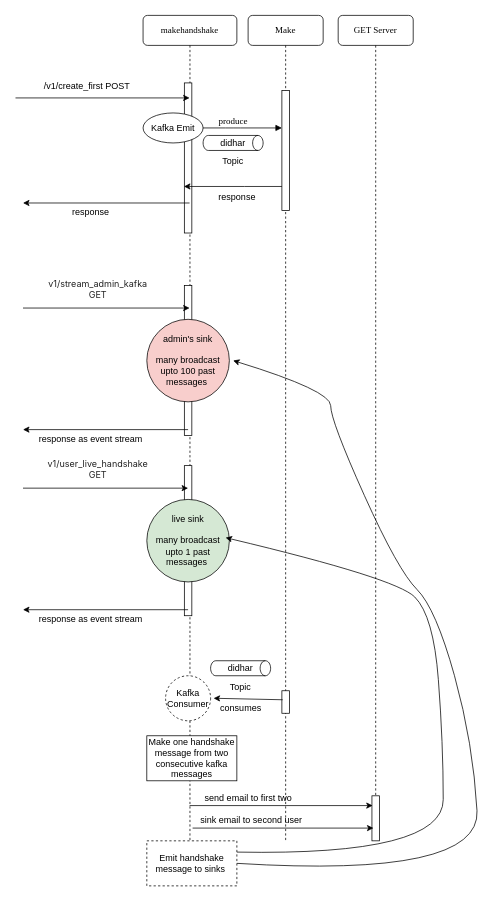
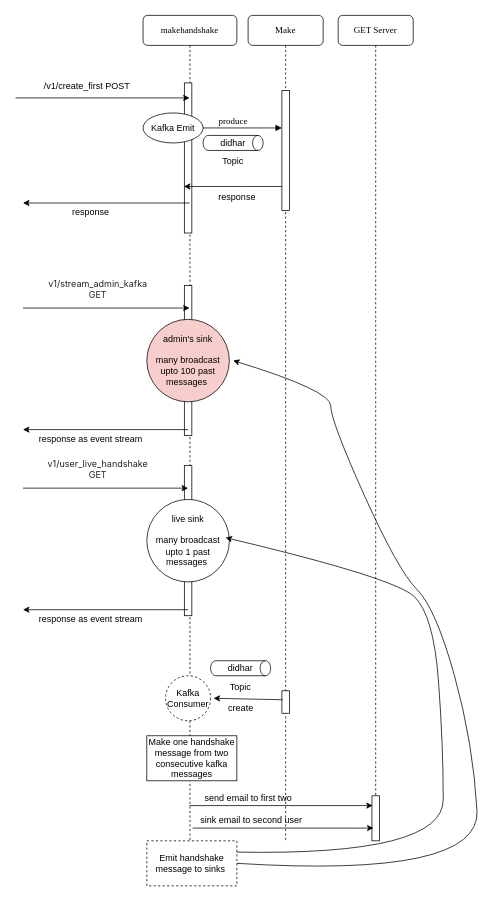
(188, 540) -> (188, 540)
(241, 708) -> (241, 708)
